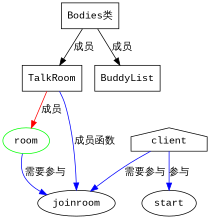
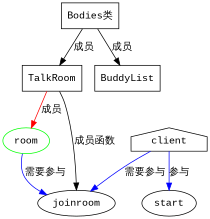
(72, 136) -> (72, 136)
